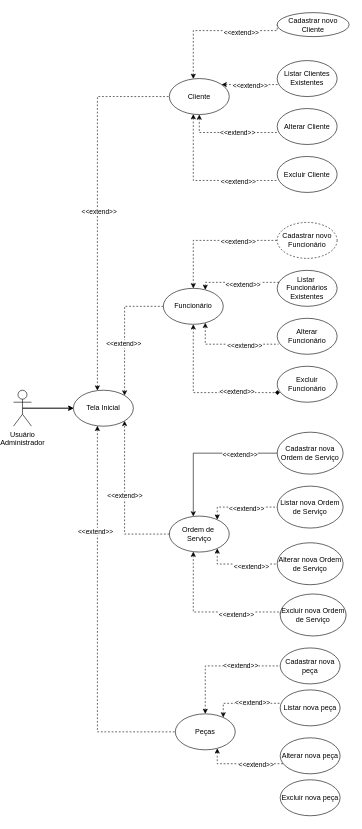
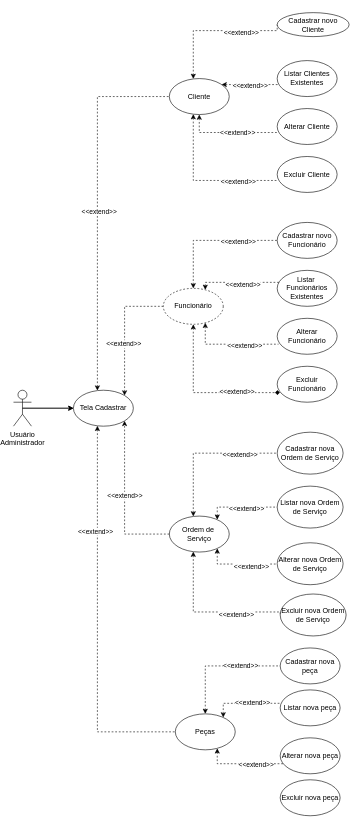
(308, 240) -> (308, 240)
(194, 306) -> (194, 306)
(104, 408) -> (104, 408)
(194, 469) -> (194, 469)
